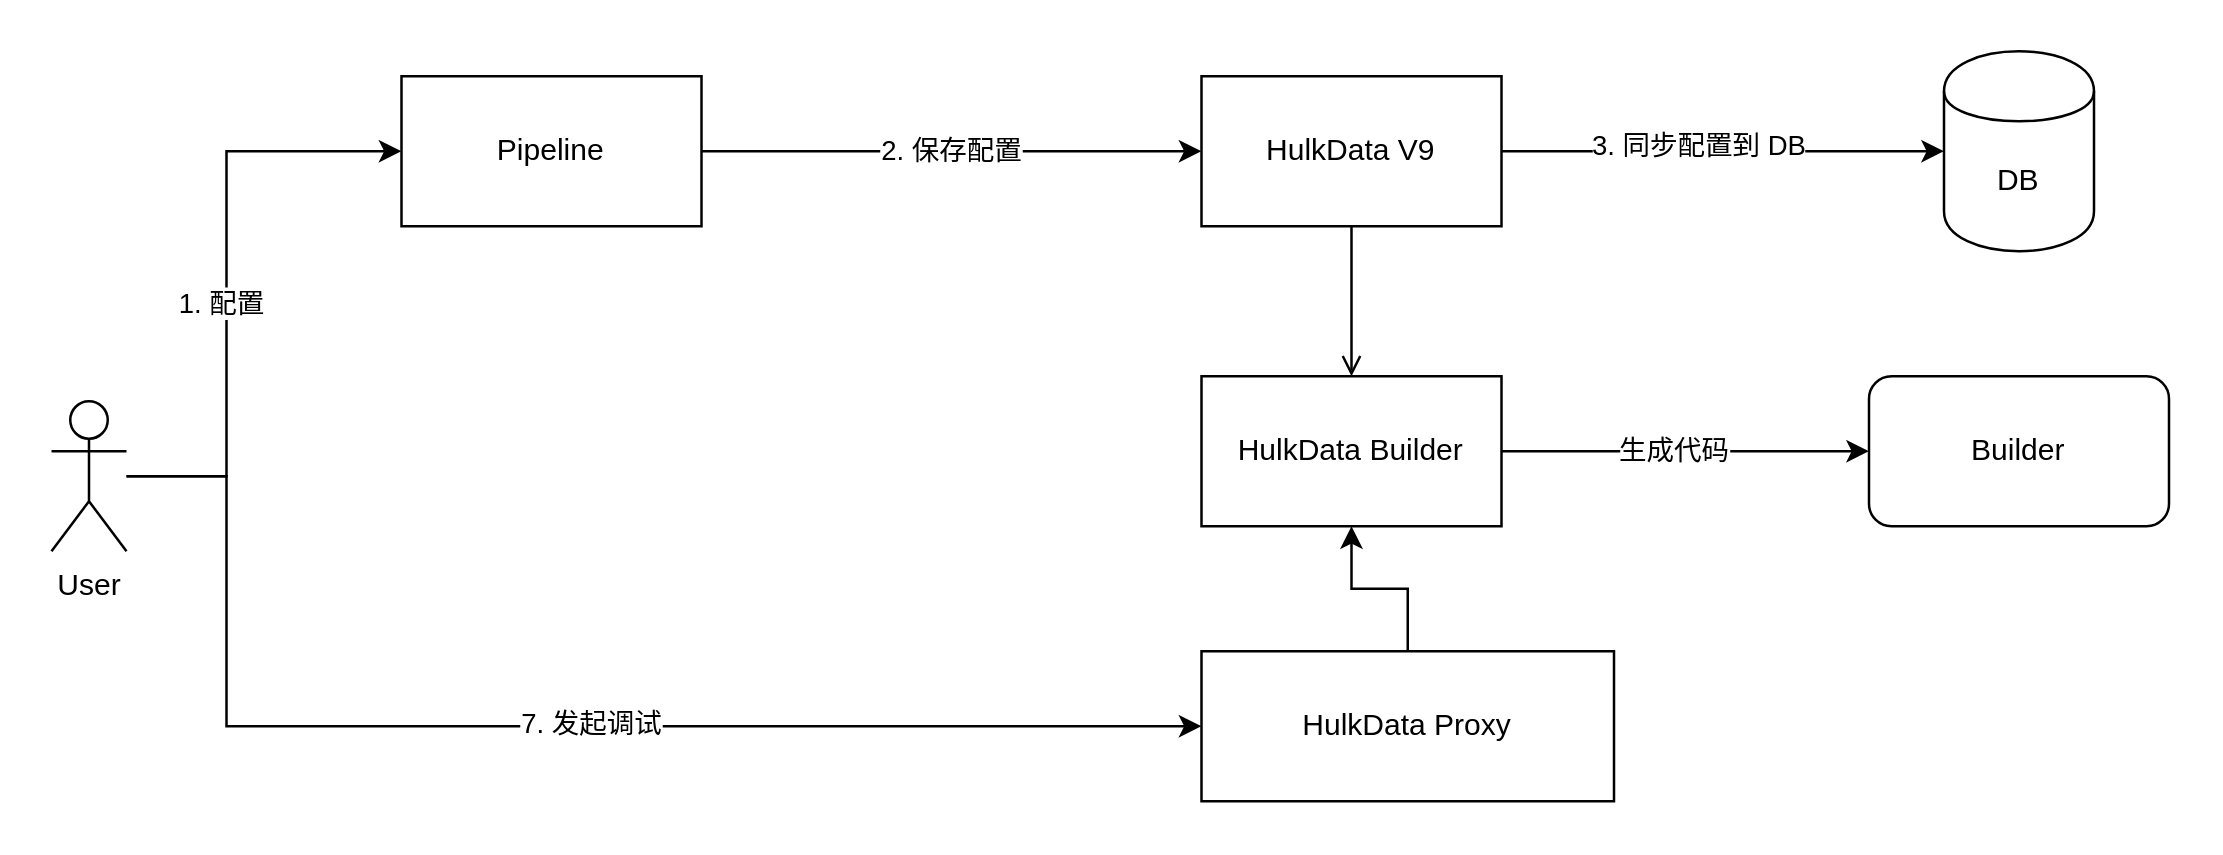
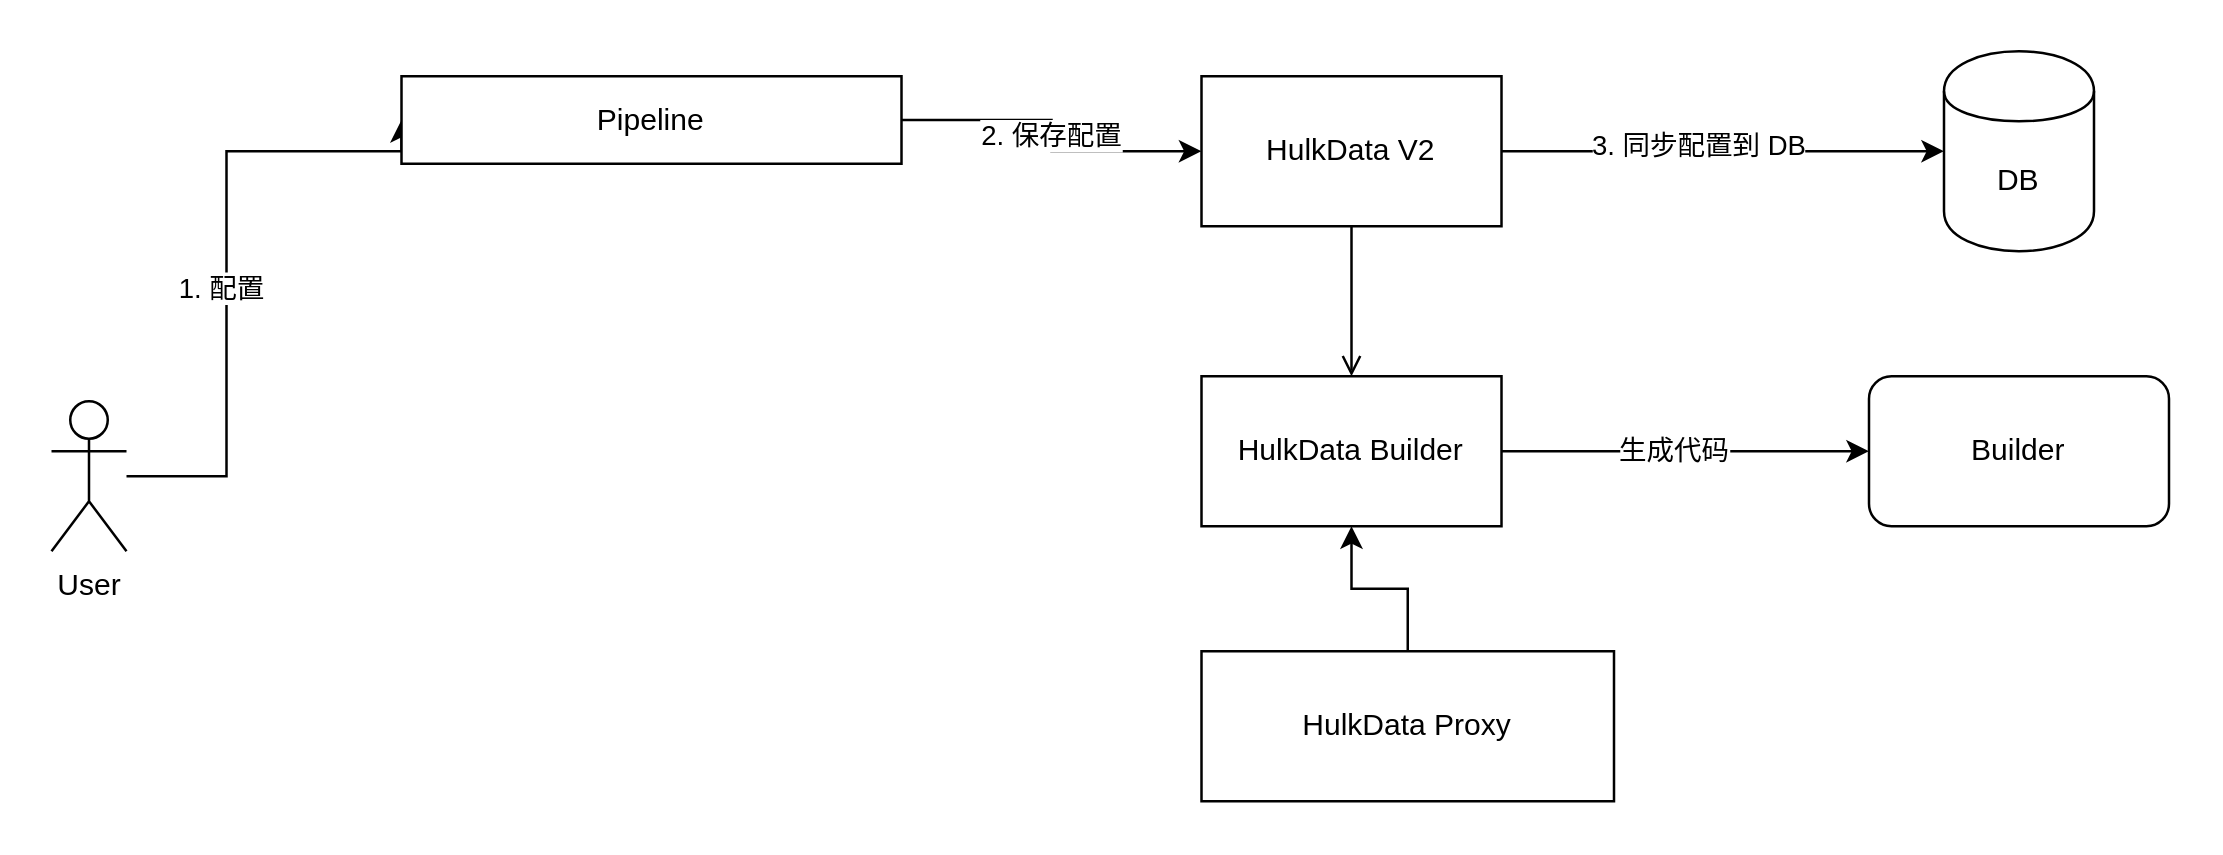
(551, 151) -> (651, 120)
(1351, 151) -> (1351, 151)
(869, 726) -> none
